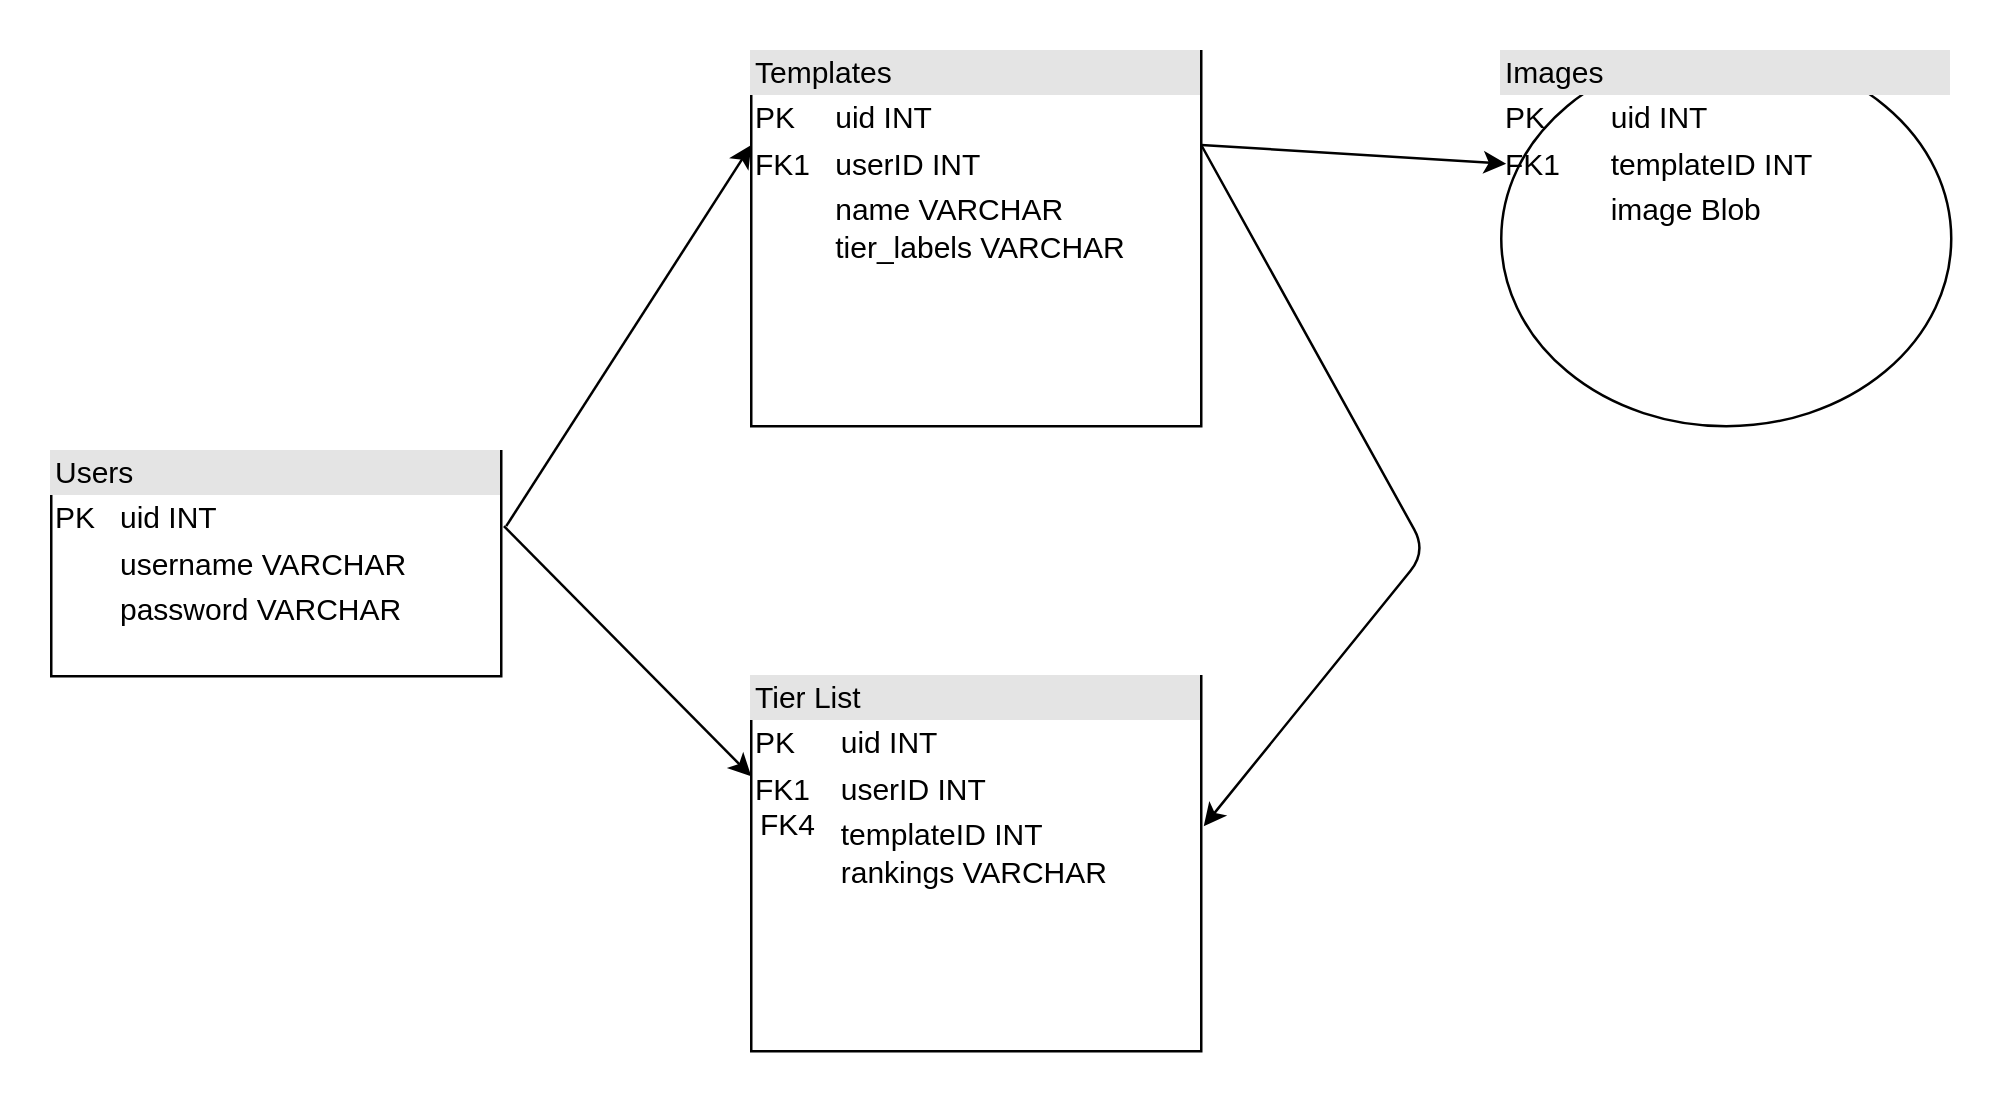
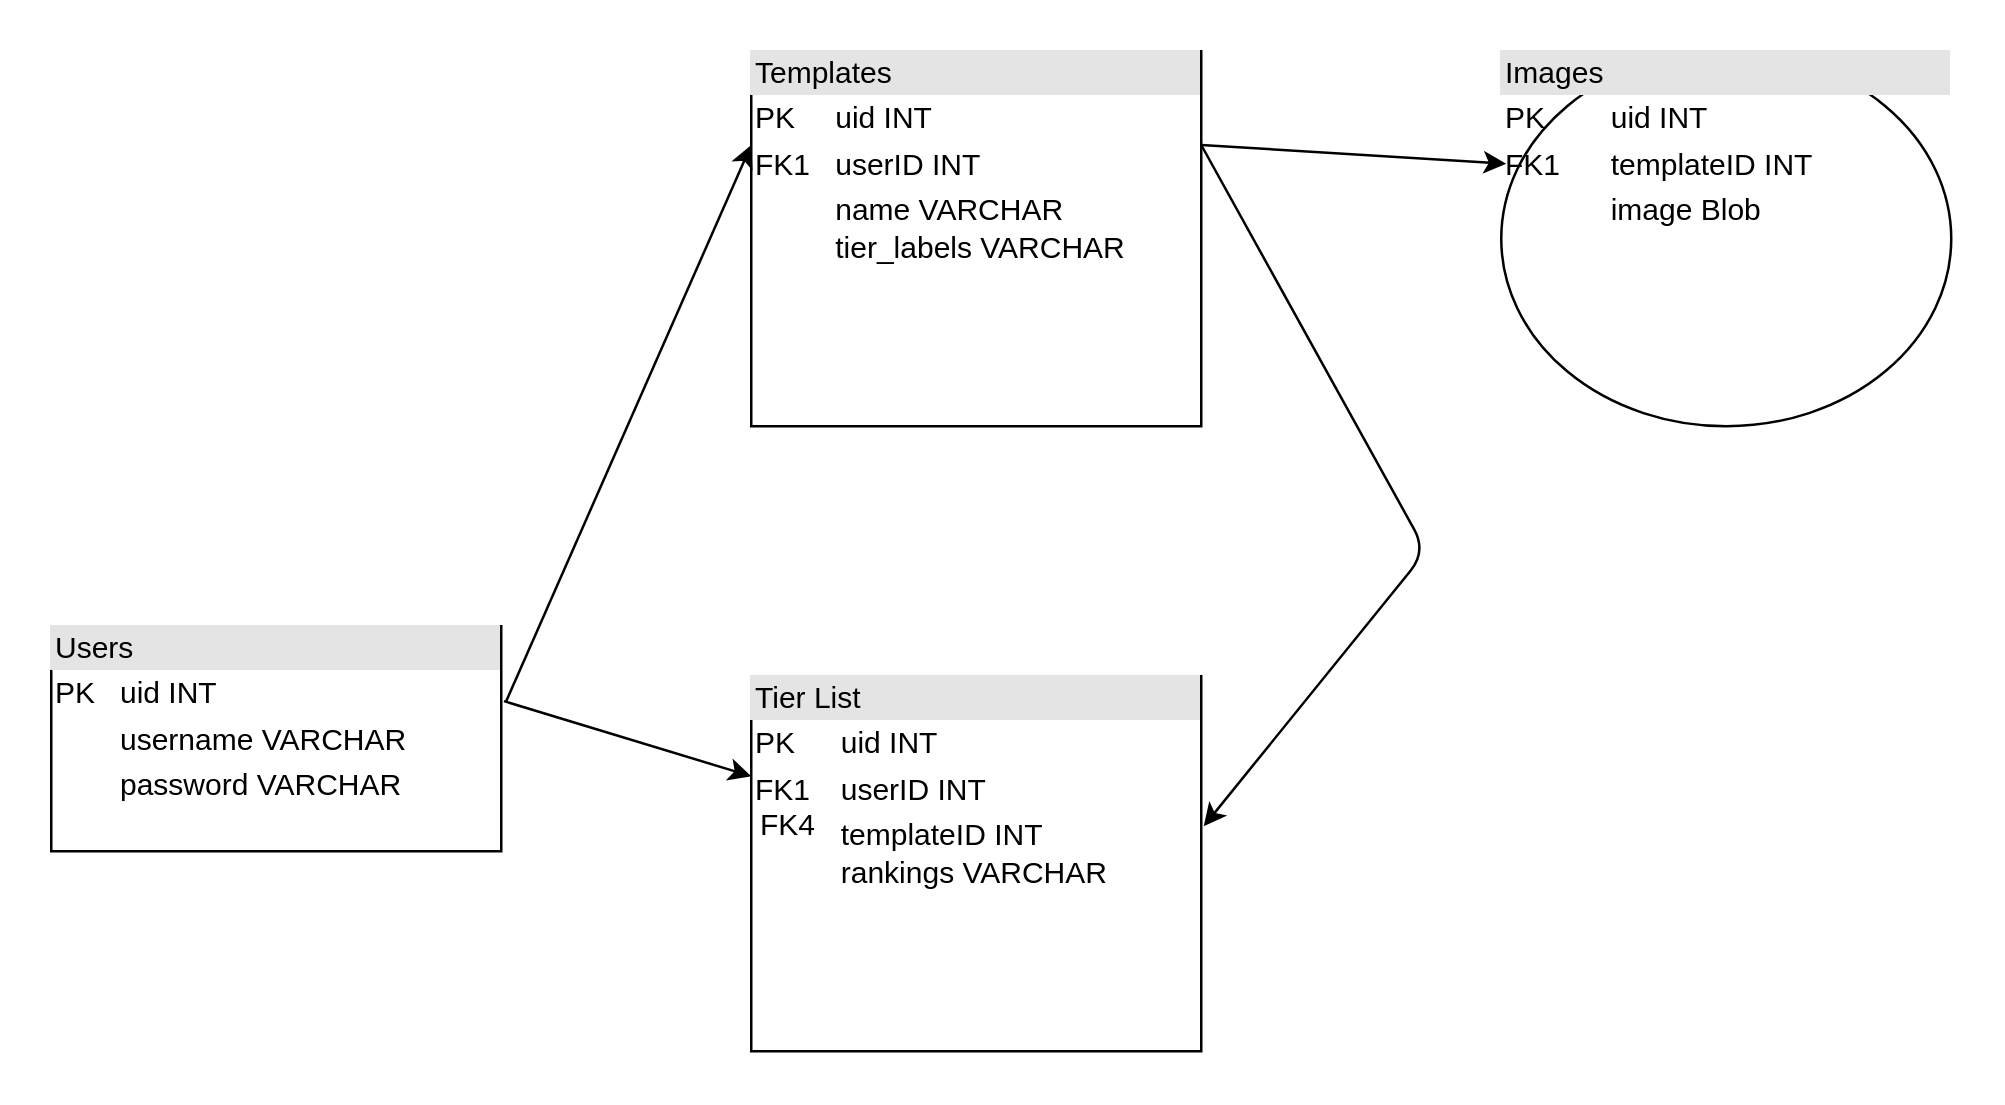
(276, 564) -> (276, 739)
